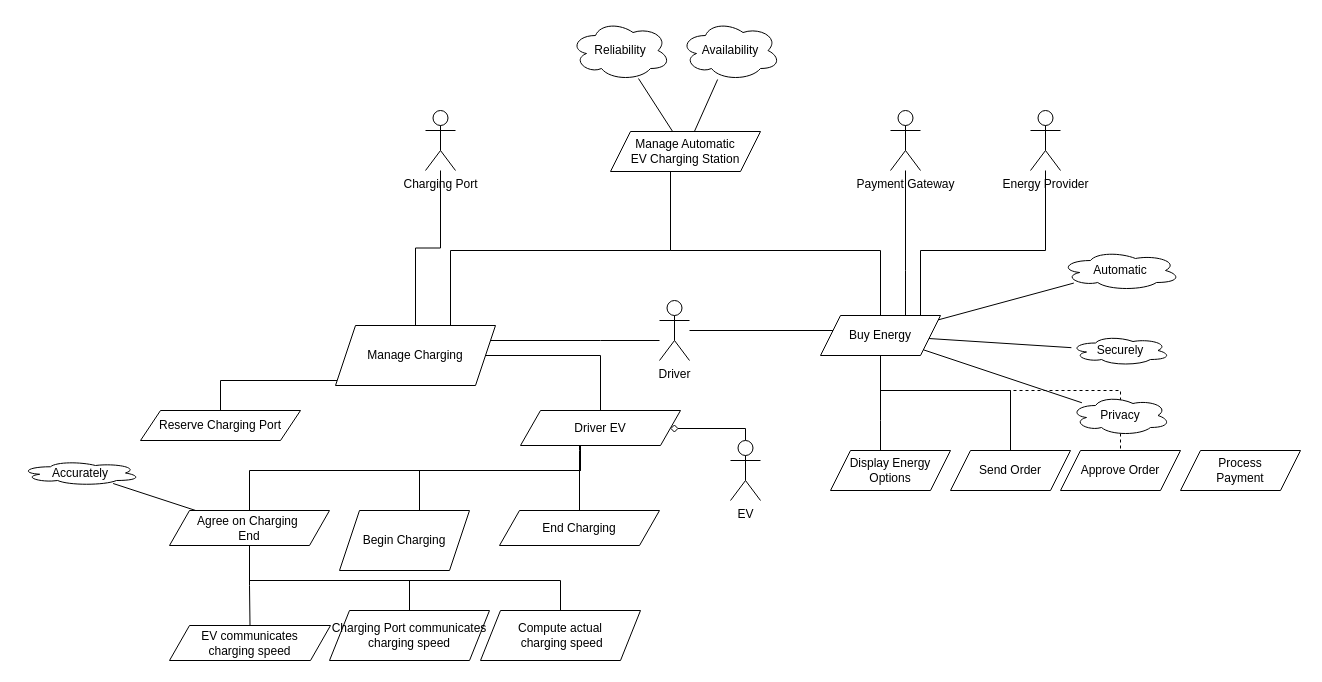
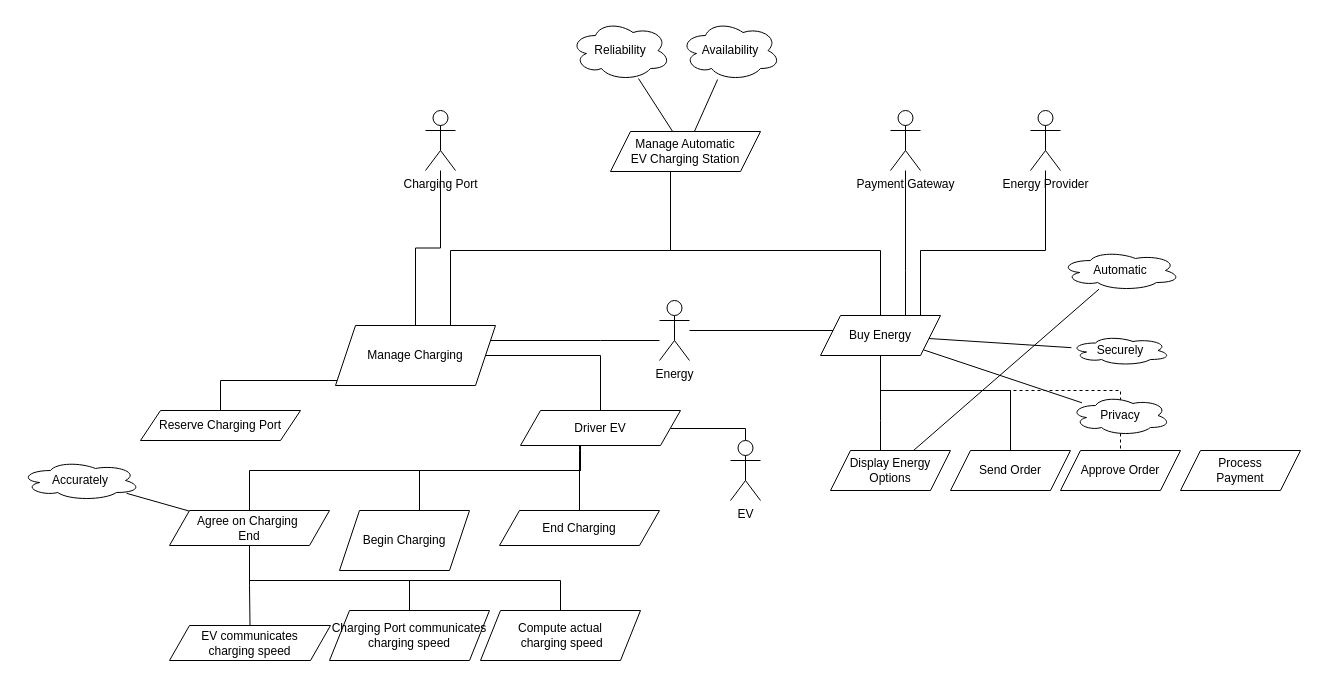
(1006, 301) -> (1007, 370)
(675, 375) -> (675, 375)
(678, 429) -> (674, 429)
(81, 473) -> (81, 481)
